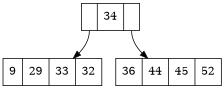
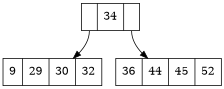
(62, 72) -> (62, 72)
